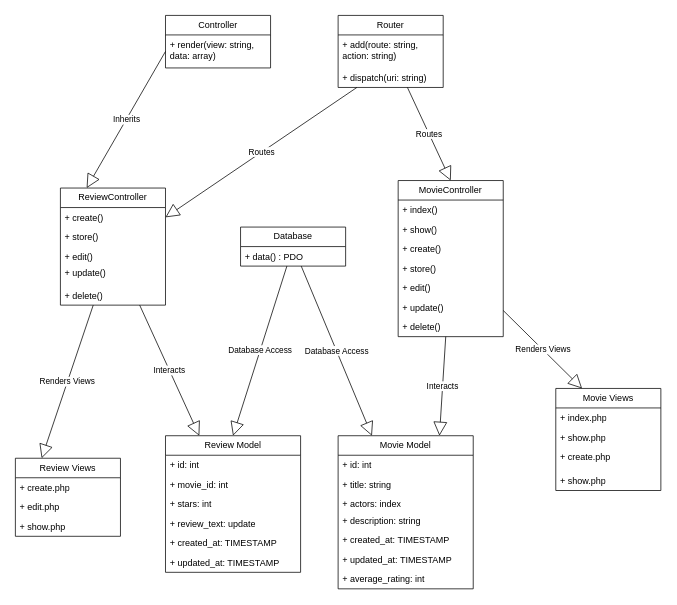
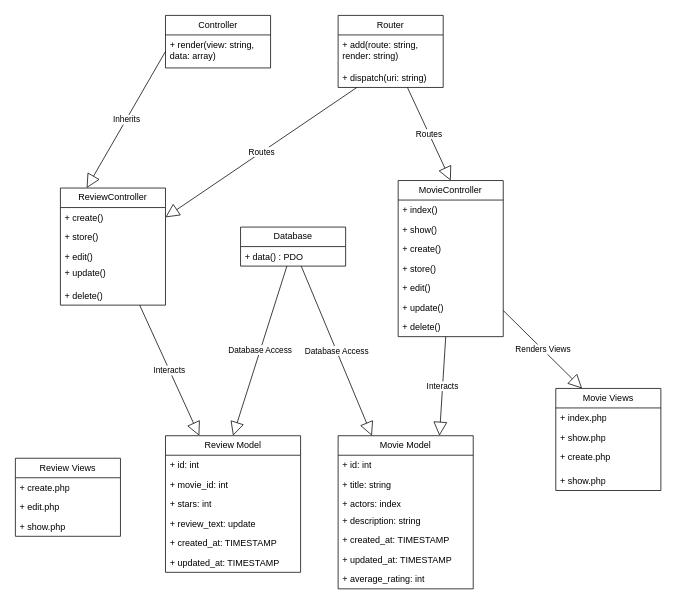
(391, 51) -> (391, 51)
(70, 374) -> none
